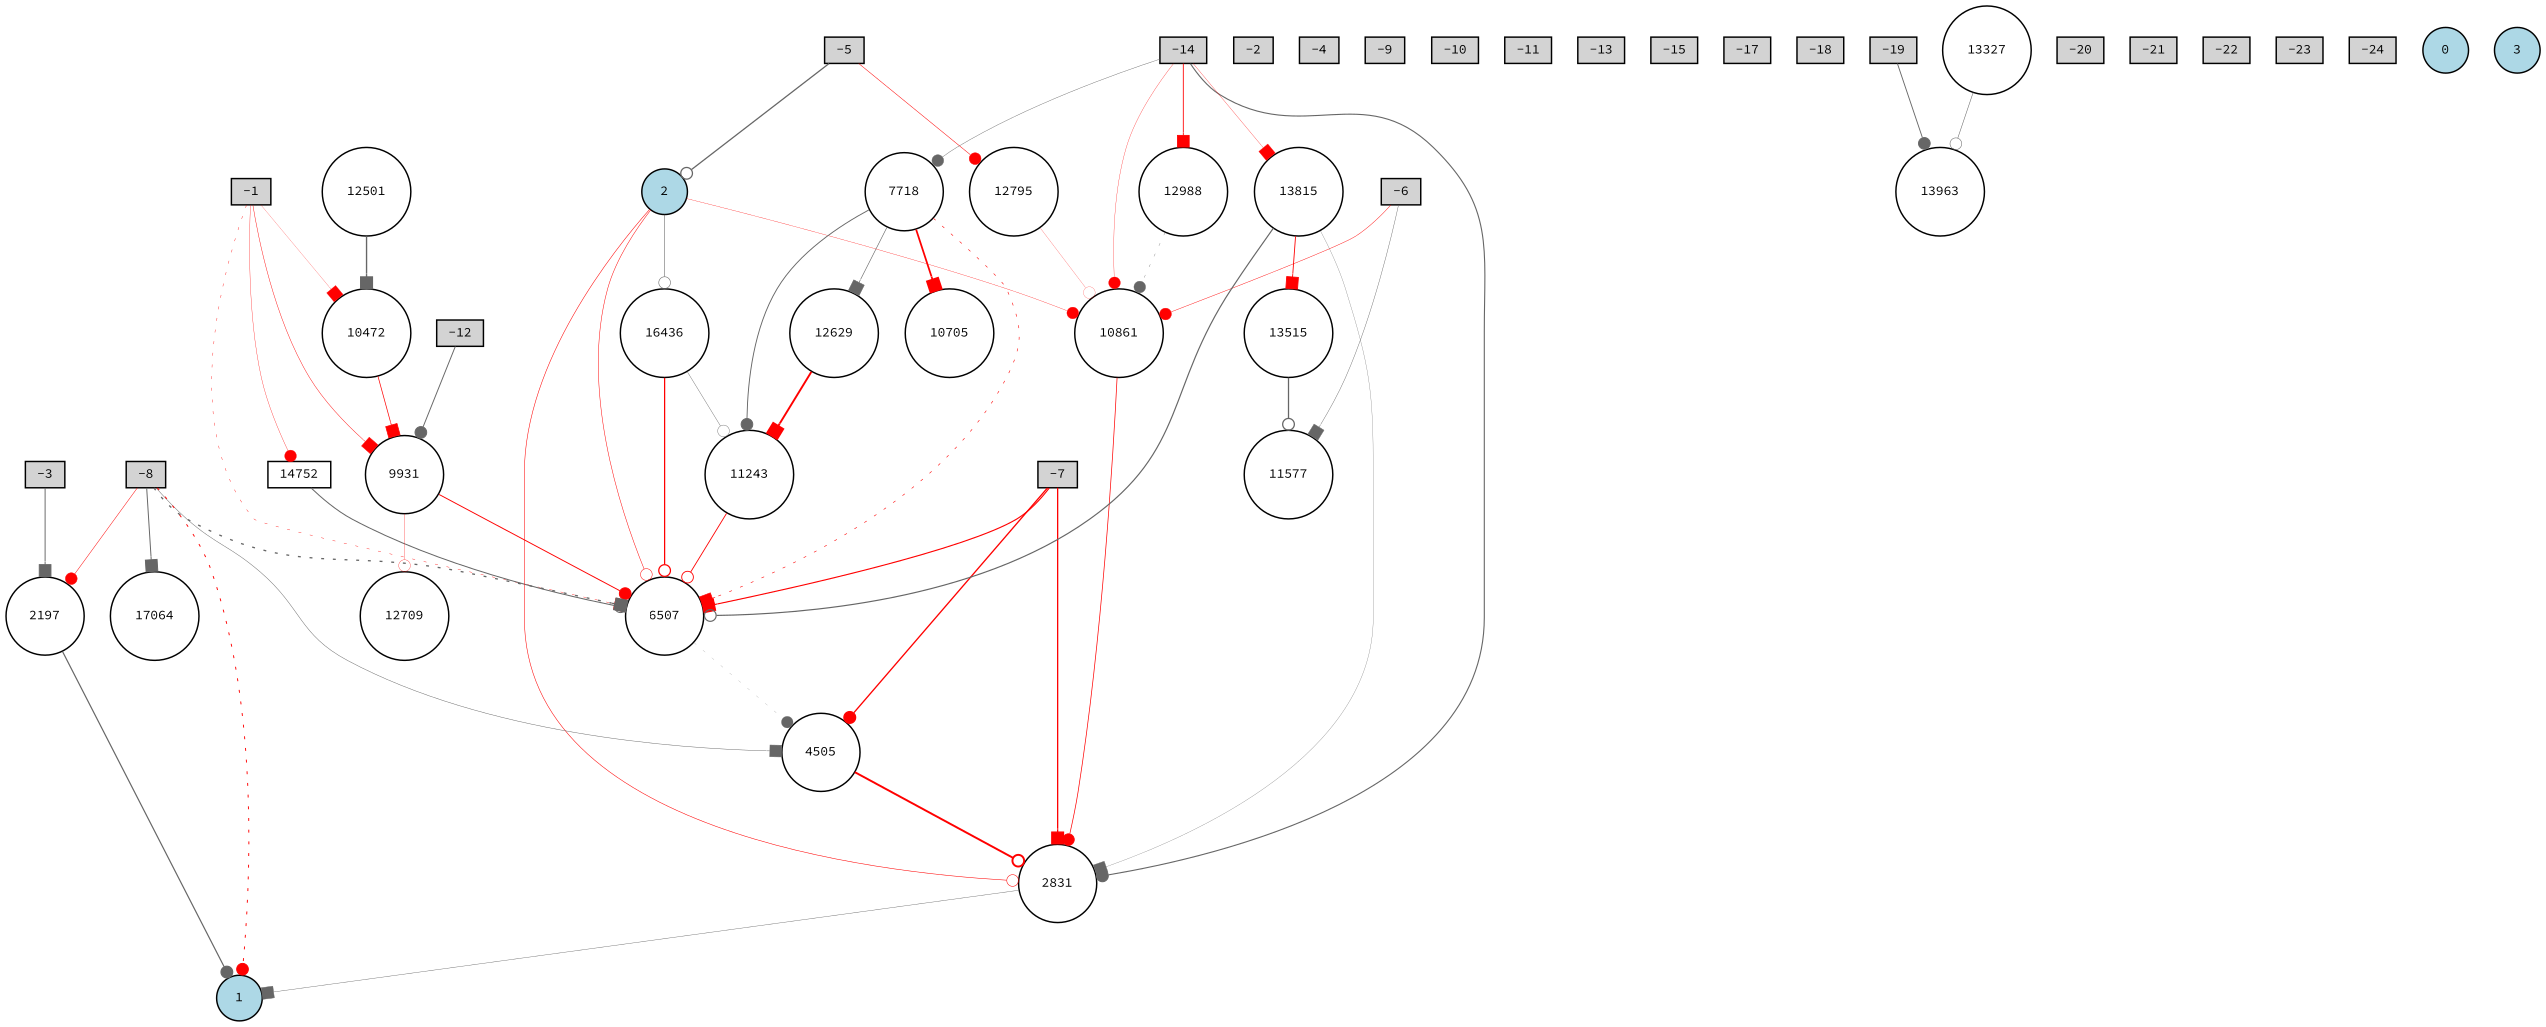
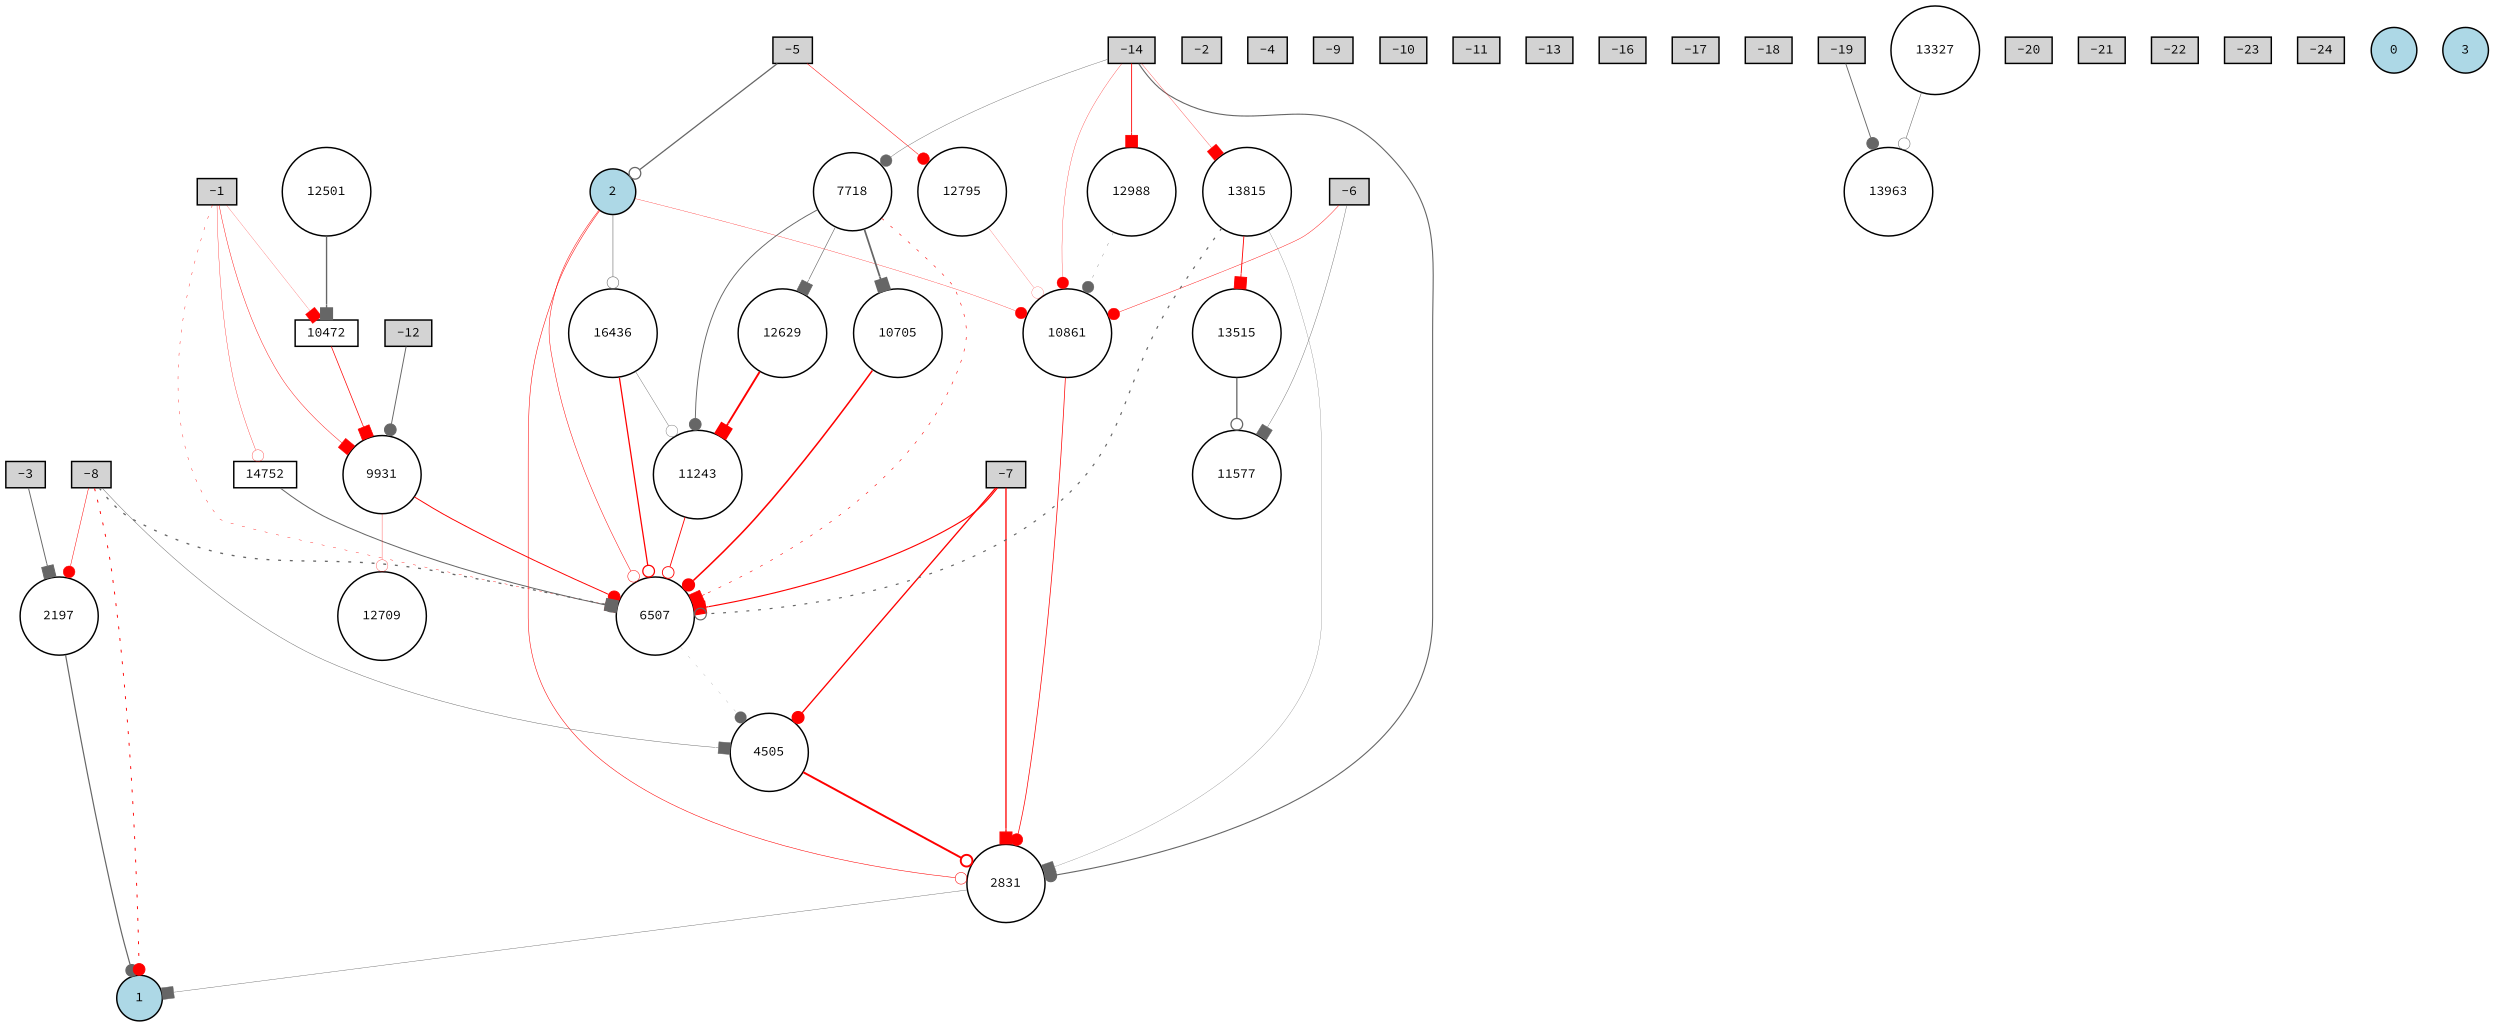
none -> (1623, 50)
(1674, 50) -> none
(924, 253) -> (872, 253)
(254, 330) -> (225, 329)
(367, 333) -> (327, 333)
none -> (788, 480)
(1072, 530) -> (1038, 519)
(155, 616) -> none
